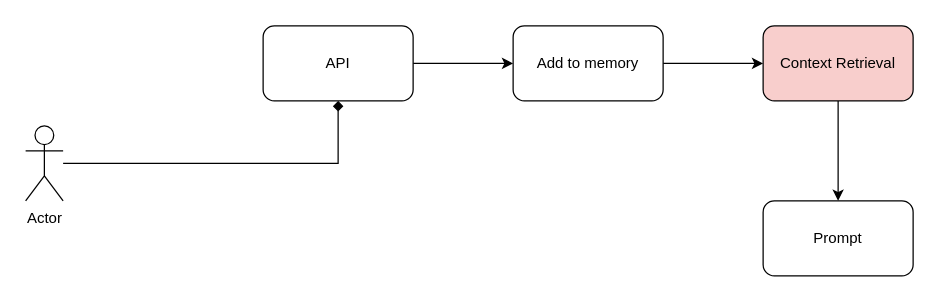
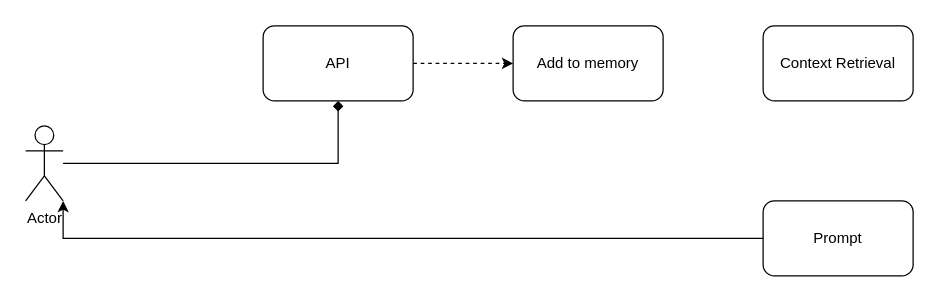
(459, 63) -> (459, 63)
(709, 63) -> none
(838, 63) -> (838, 63)
(838, 147) -> none
none -> (399, 238)
